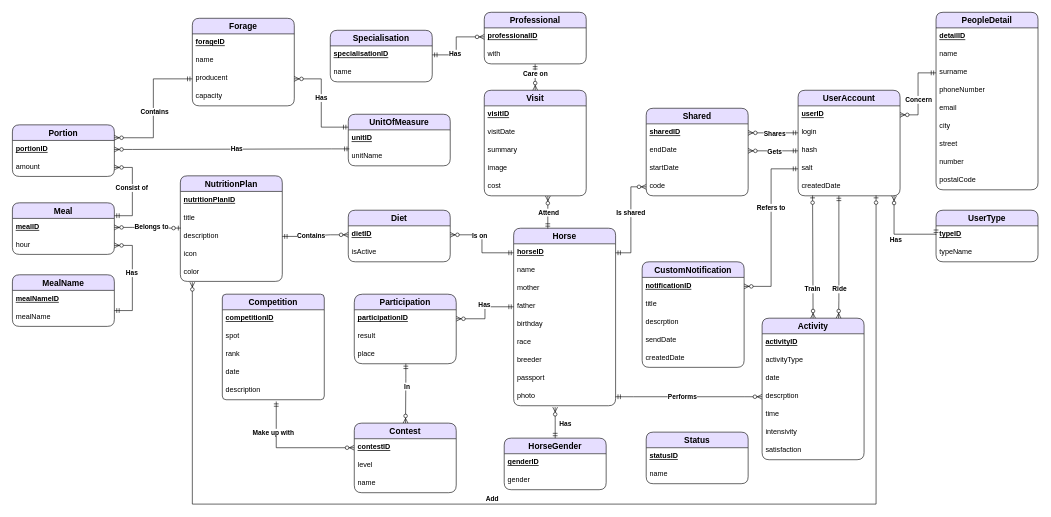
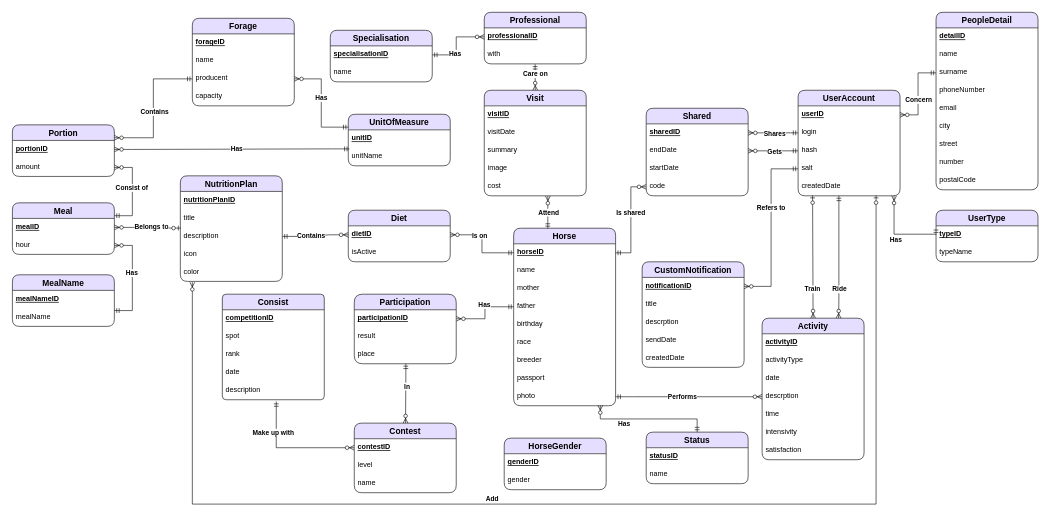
(273, 303) -> (273, 303)
(555, 423) -> none
none -> (697, 424)
